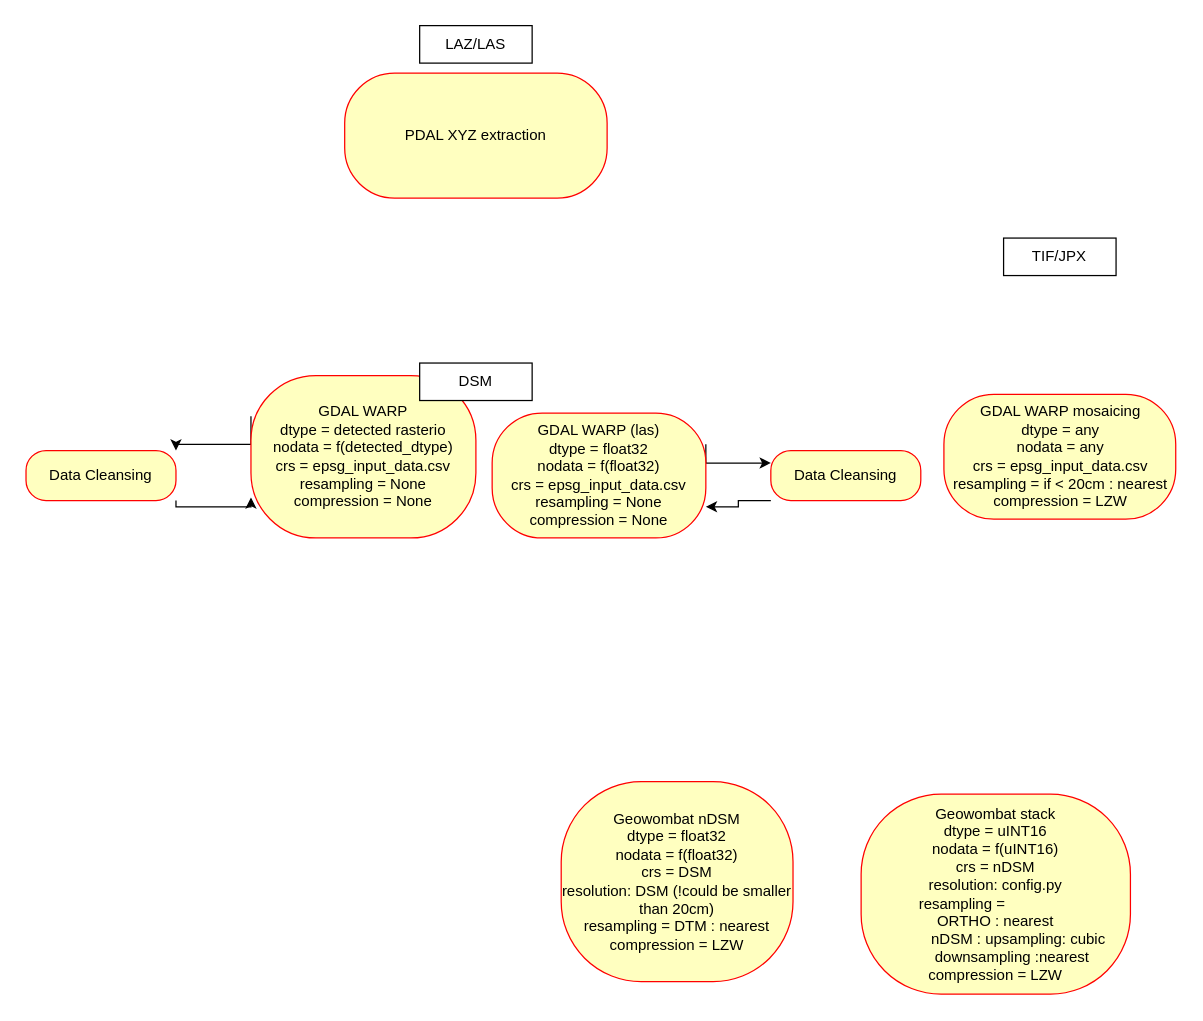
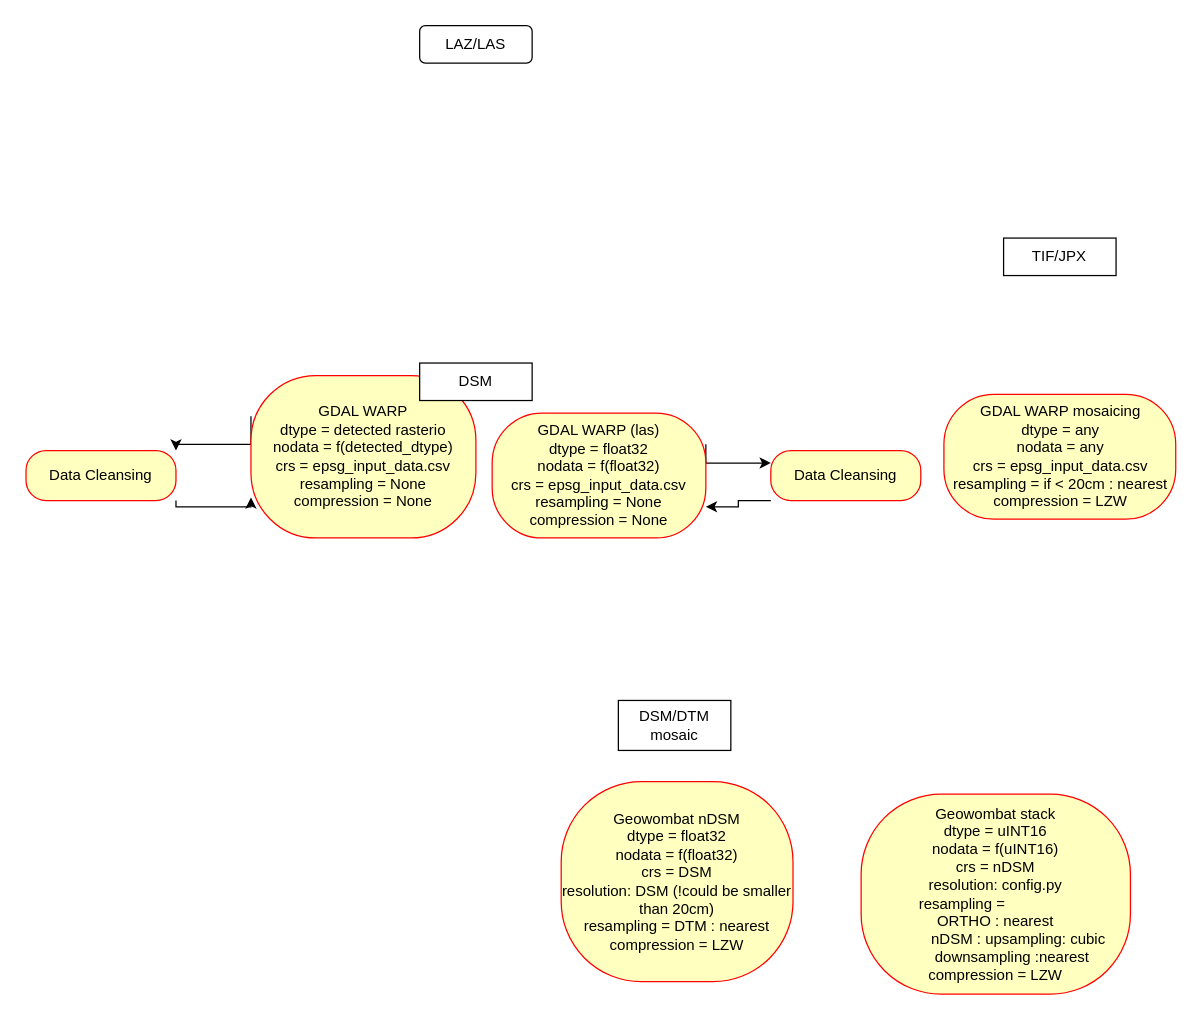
(476, 44) -> (476, 44)
(476, 136) -> none
none -> (674, 726)
